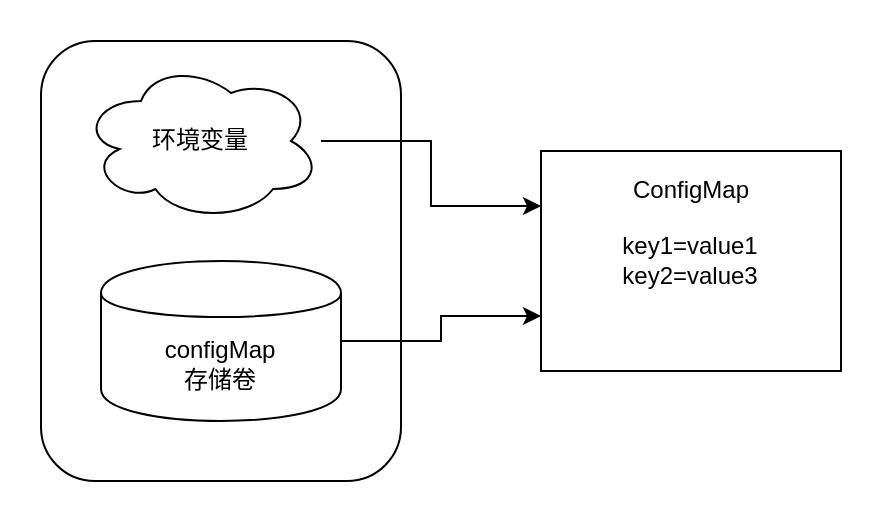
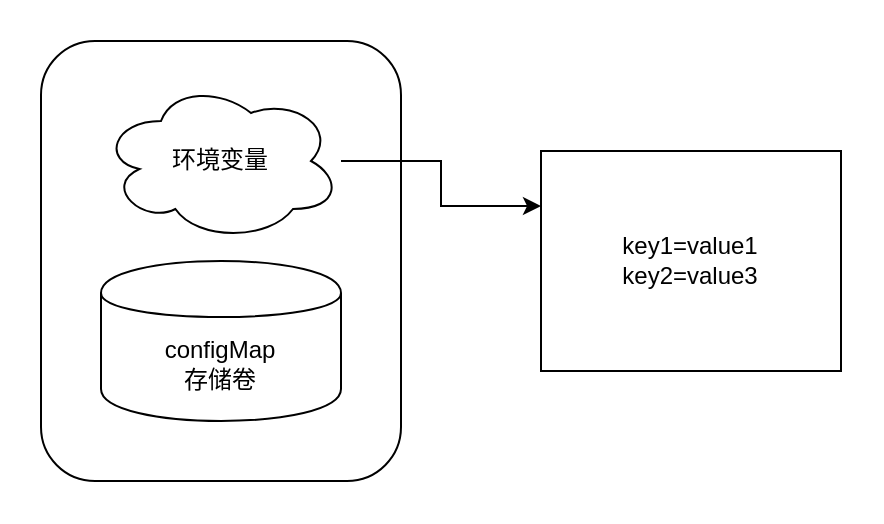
(201, 141) -> (221, 161)
(691, 191) -> none
(441, 335) -> none
